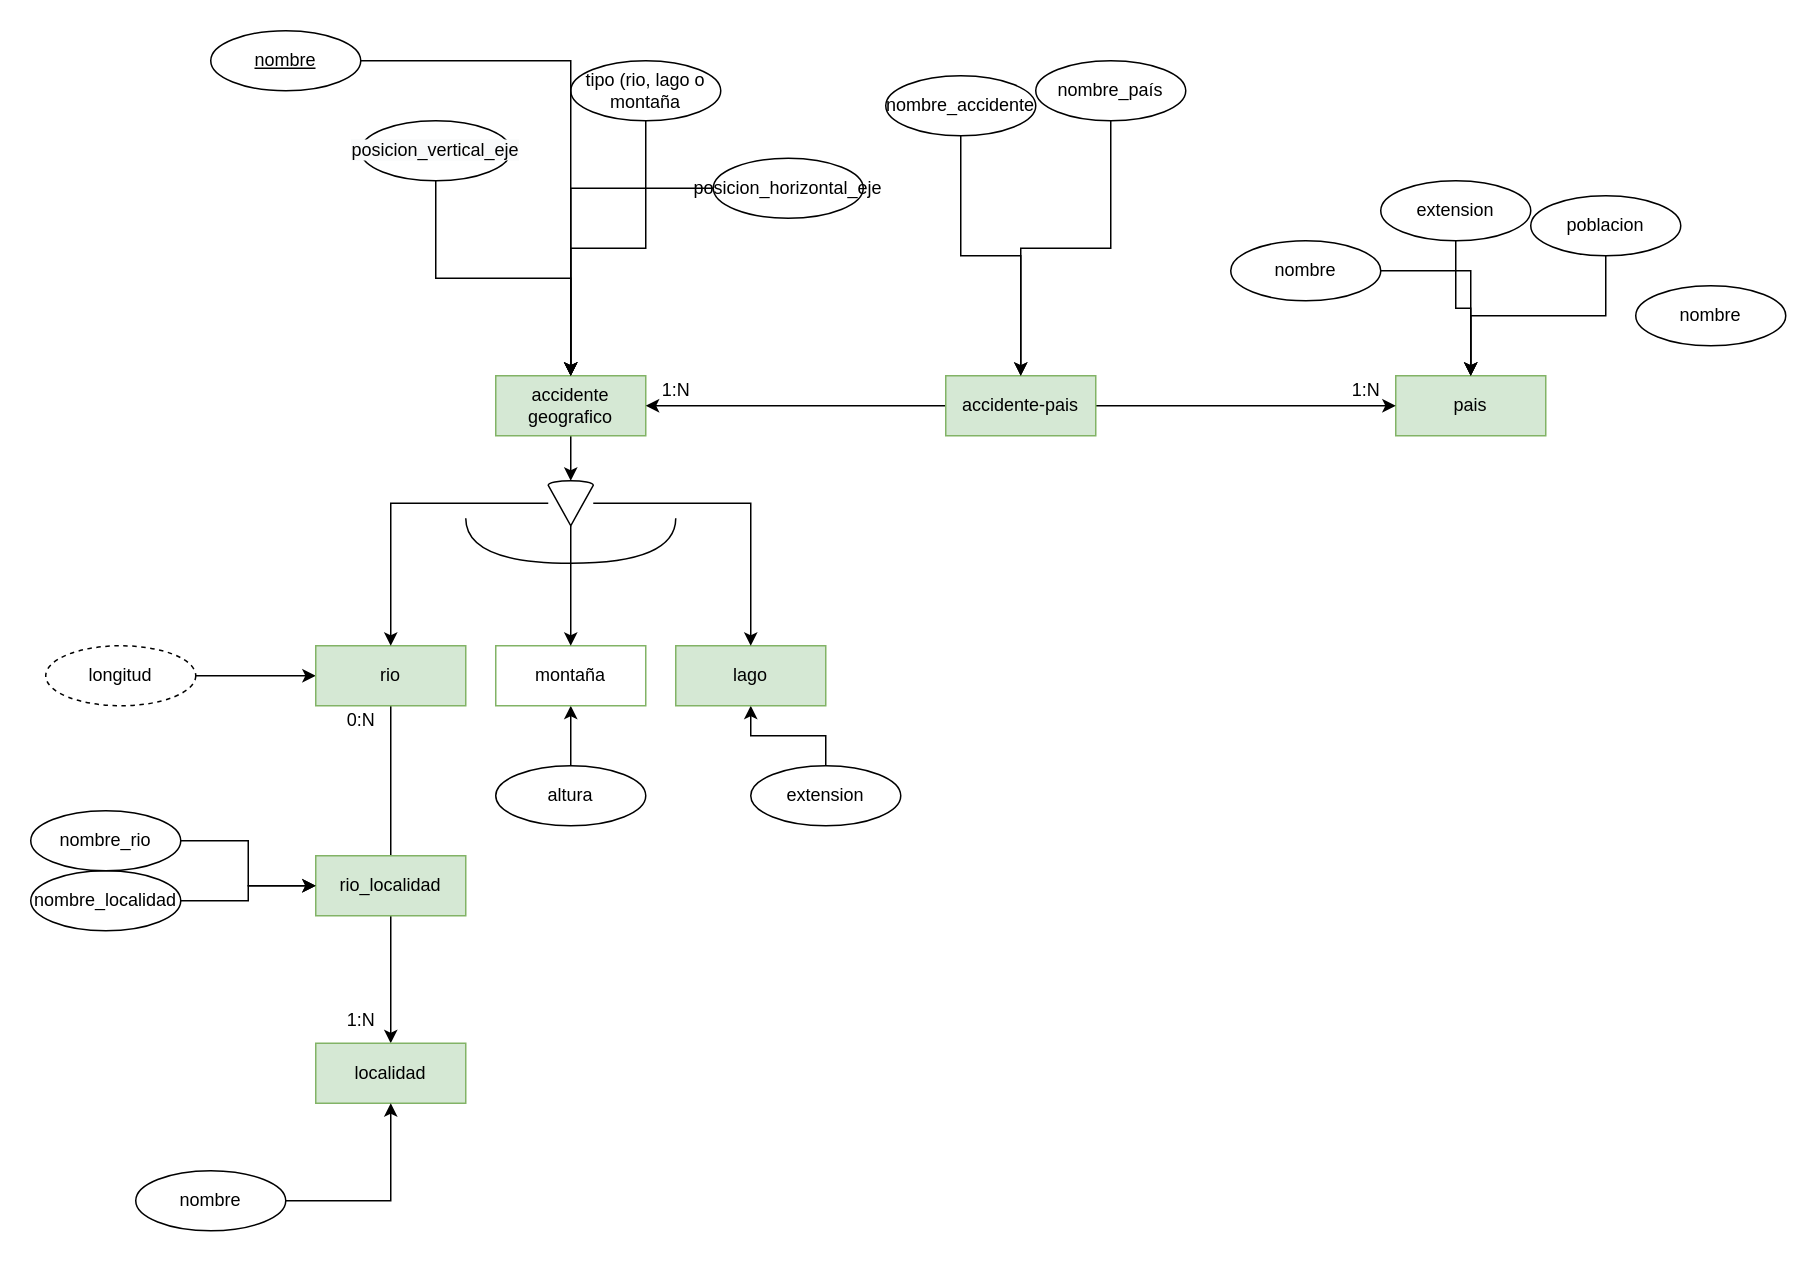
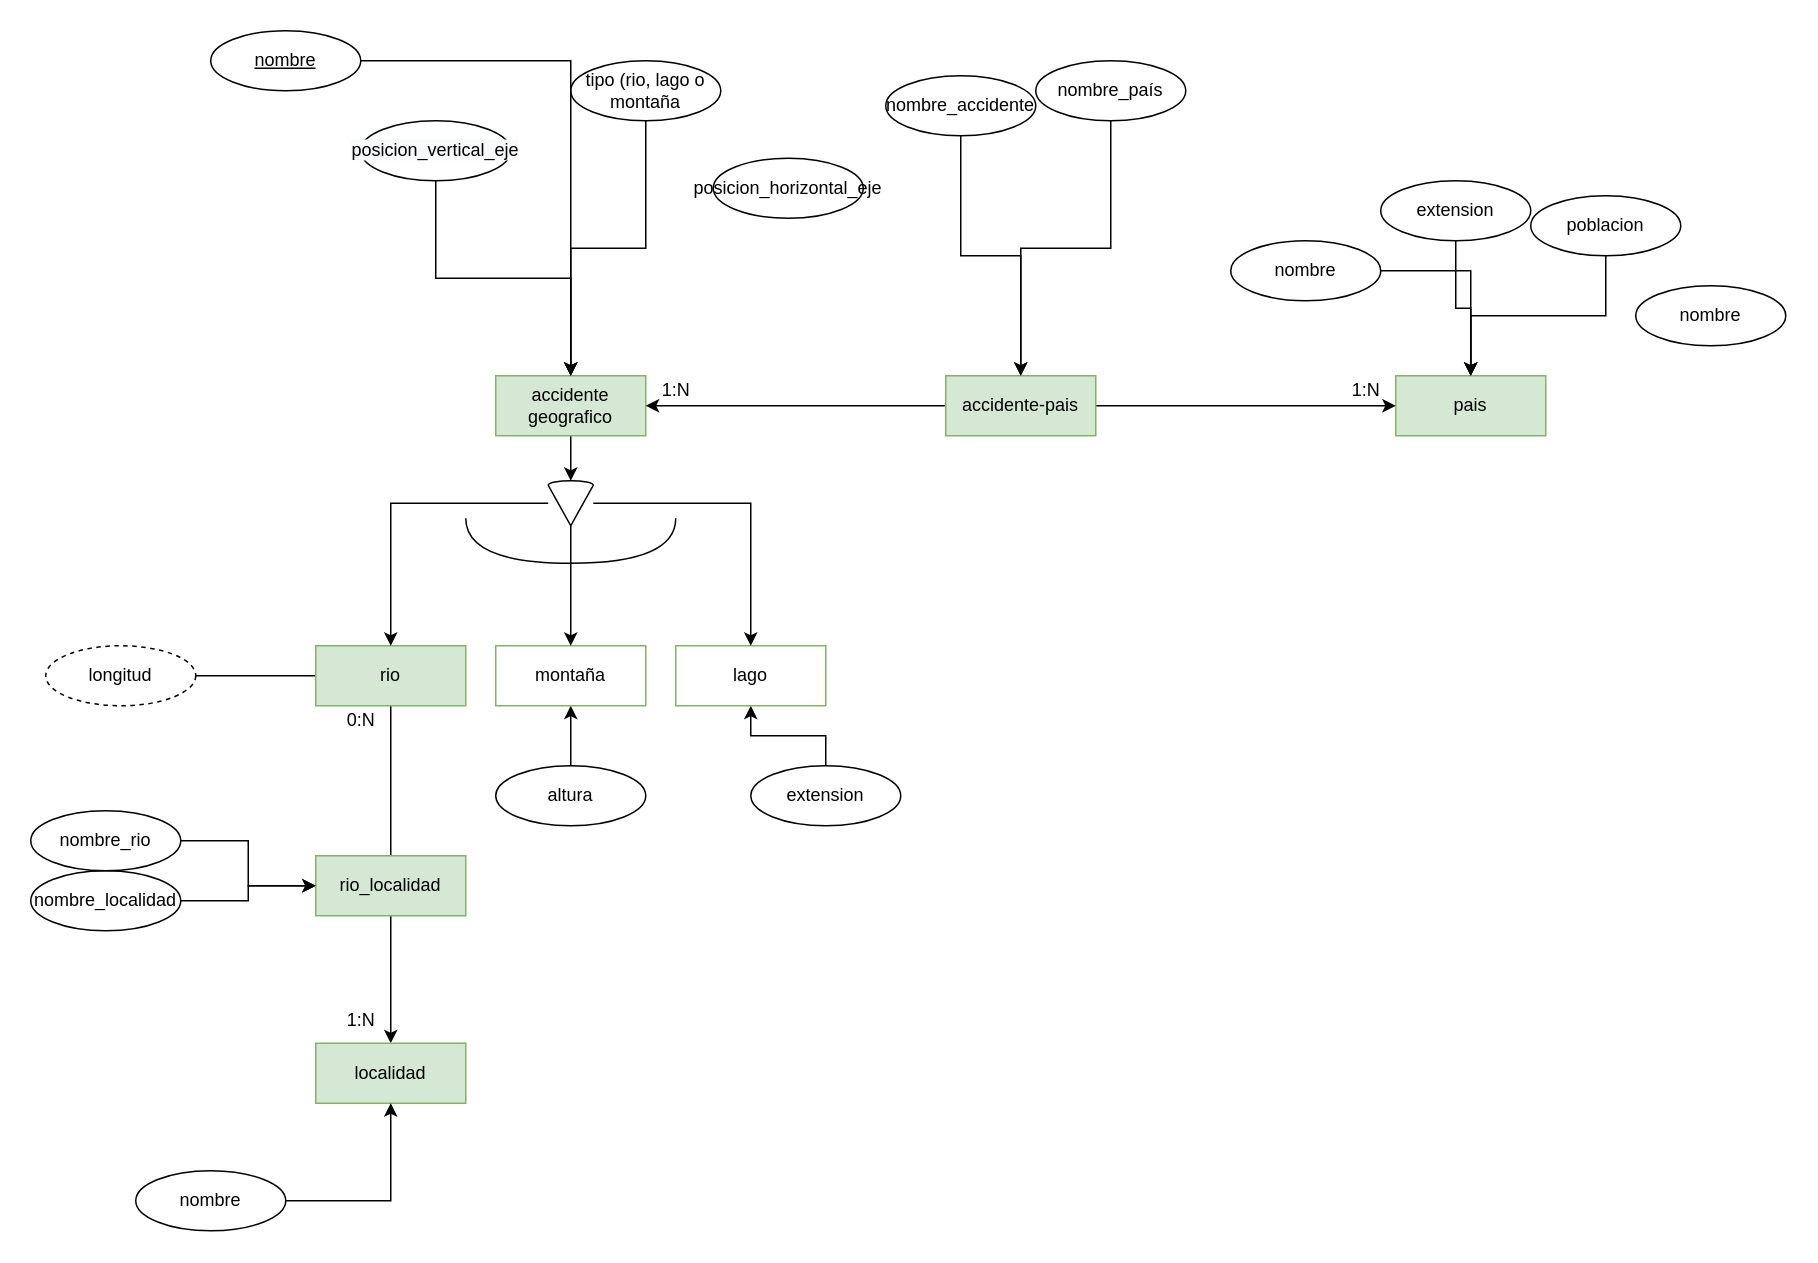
(643, 188) -> none
(304, 676) -> (308, 676)
(751, 676) -> (751, 676)
